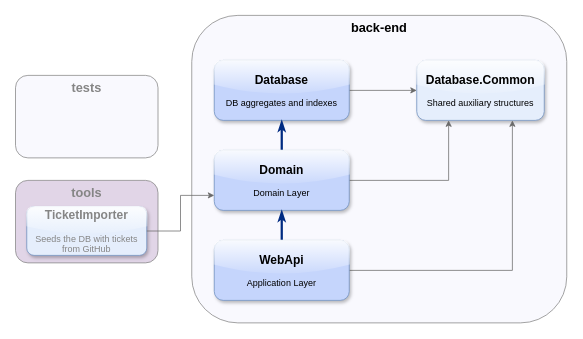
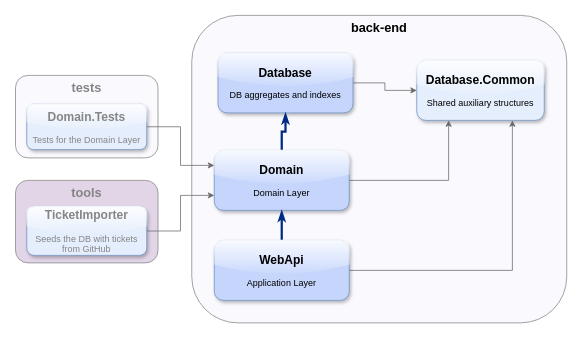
(282, 90) -> (285, 83)
none -> (87, 127)
none -> (180, 143)
